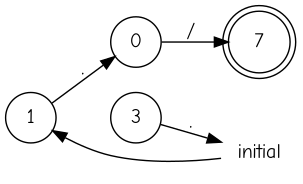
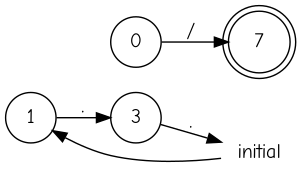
(78, 84) -> (76, 118)
